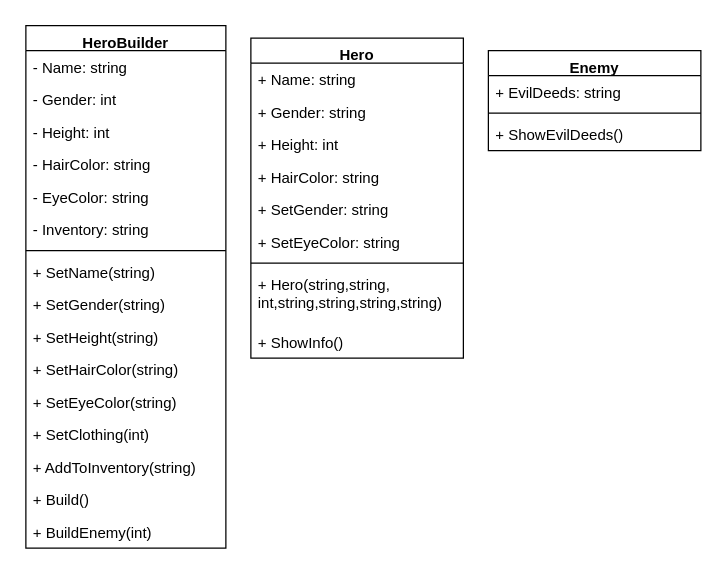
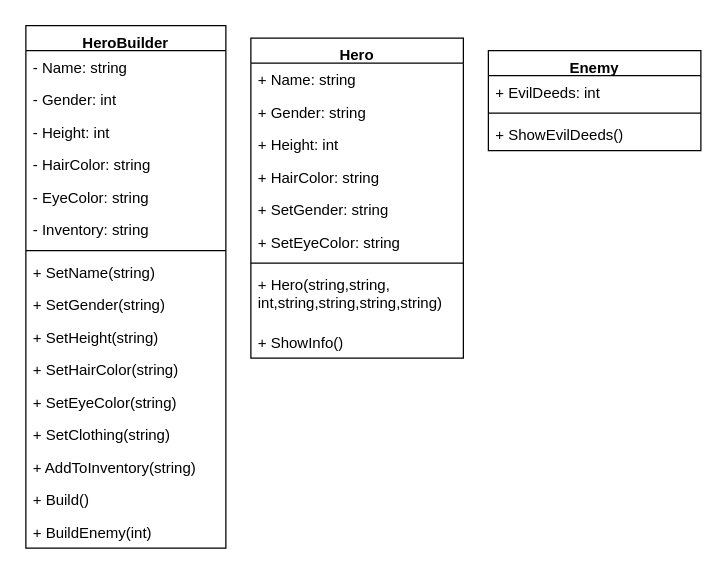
(564, 93) -> (551, 93)
(101, 436) -> (114, 436)
